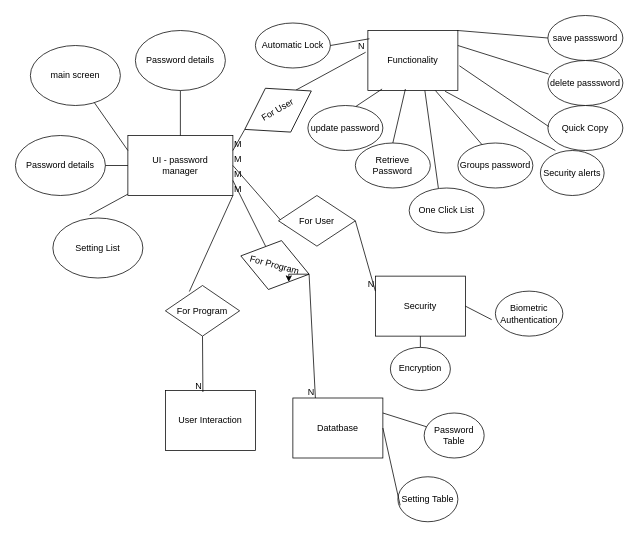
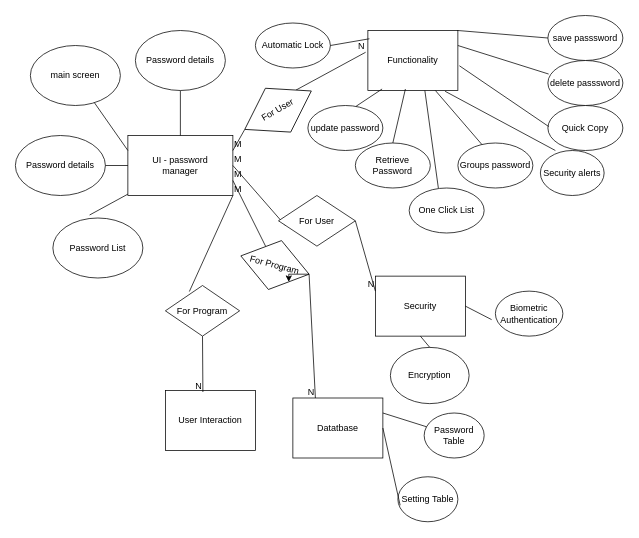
(98, 248) -> (98, 248)
(420, 369) -> (430, 375)
